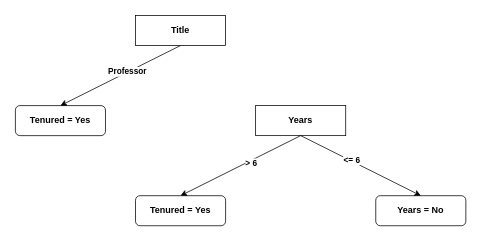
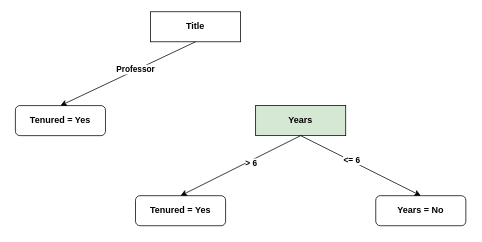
(180, 30) -> (195, 27)
(300, 120) -> (300, 120)
